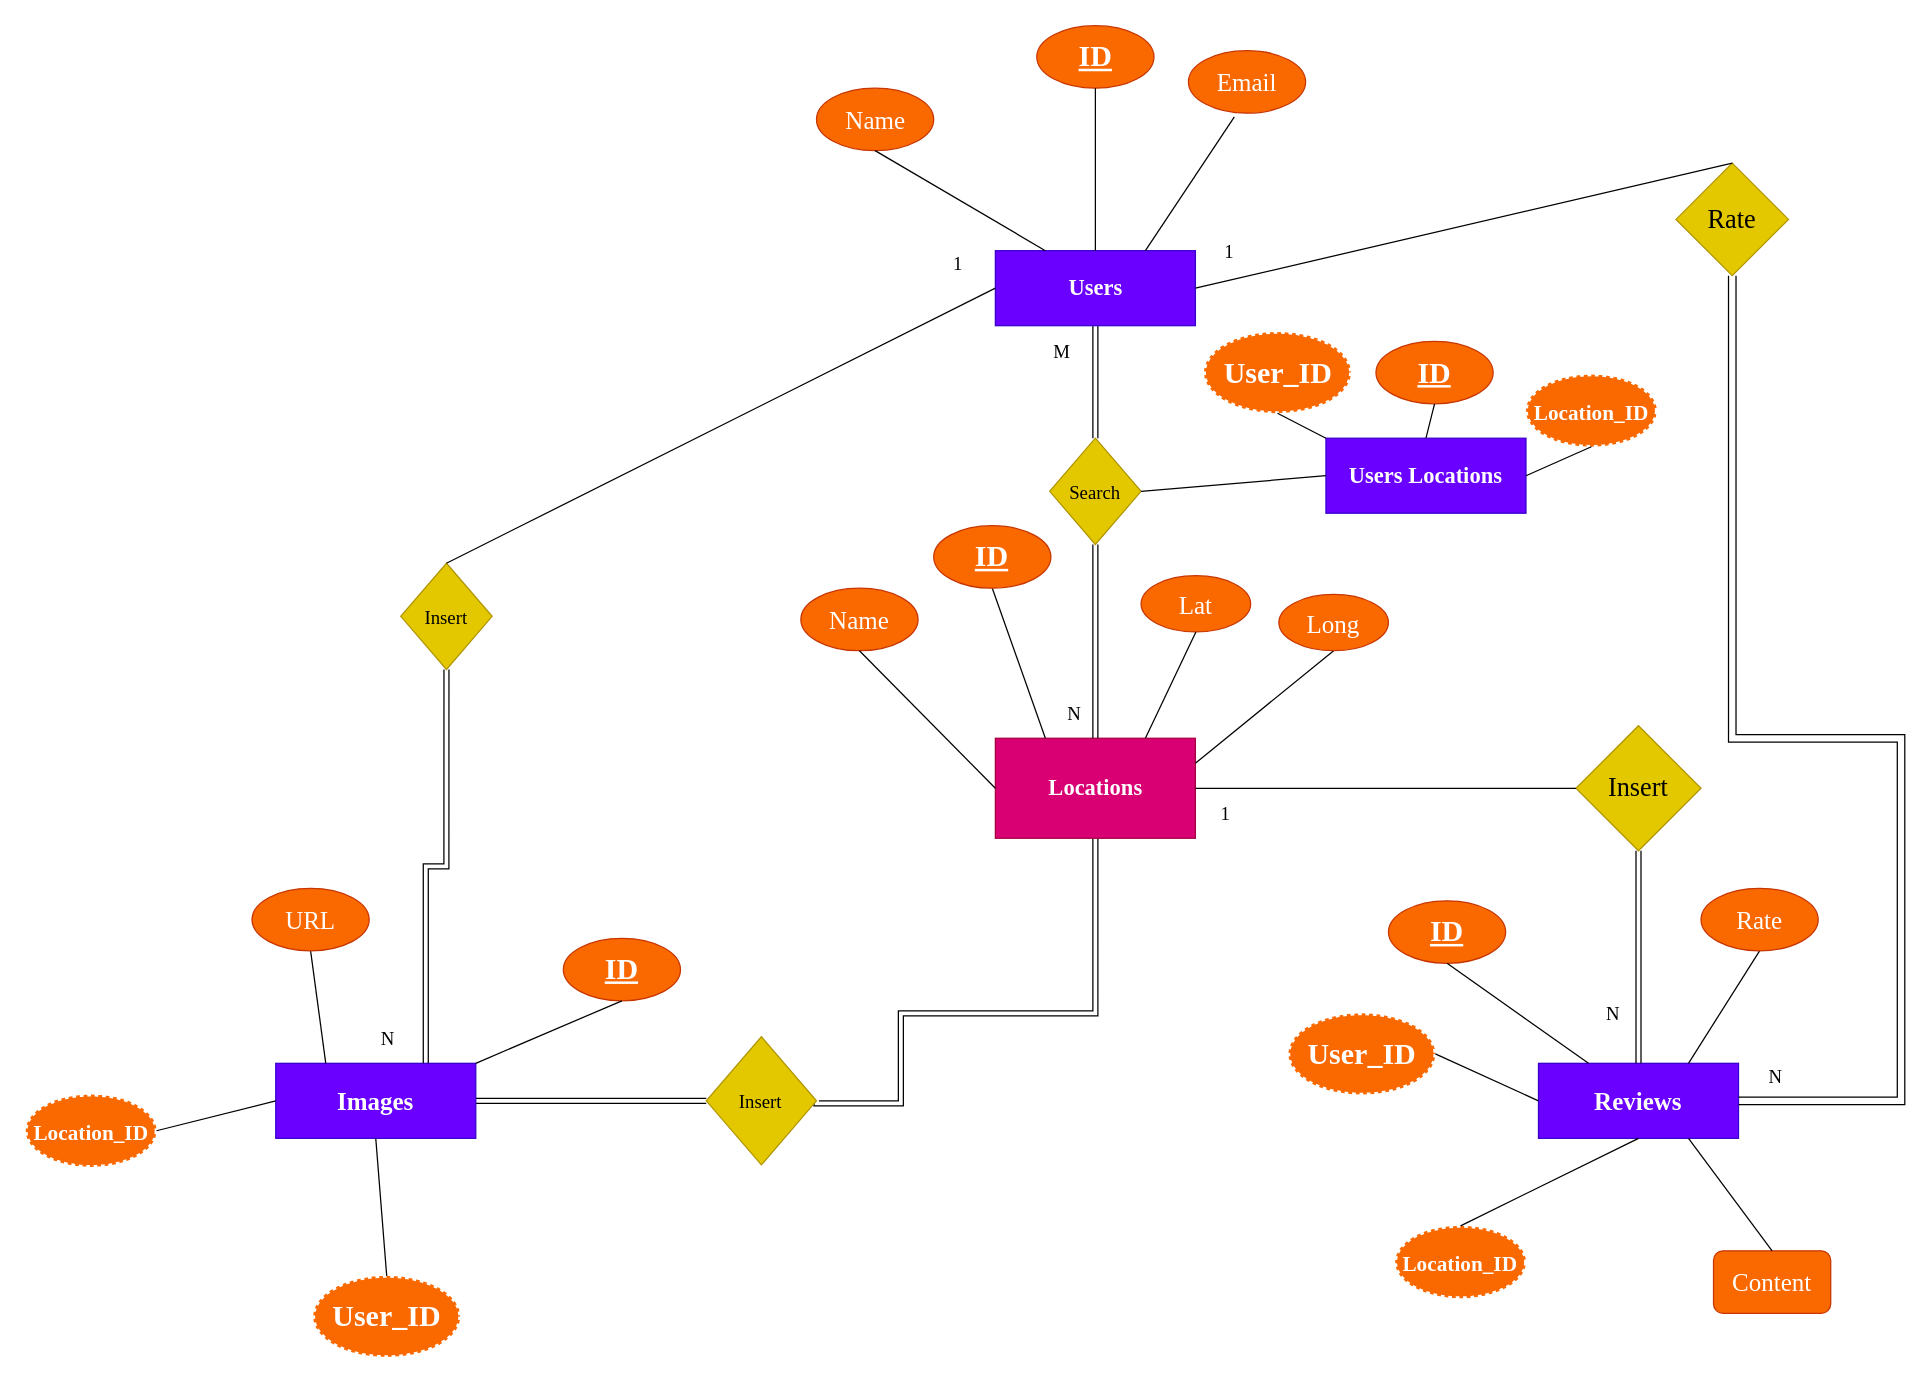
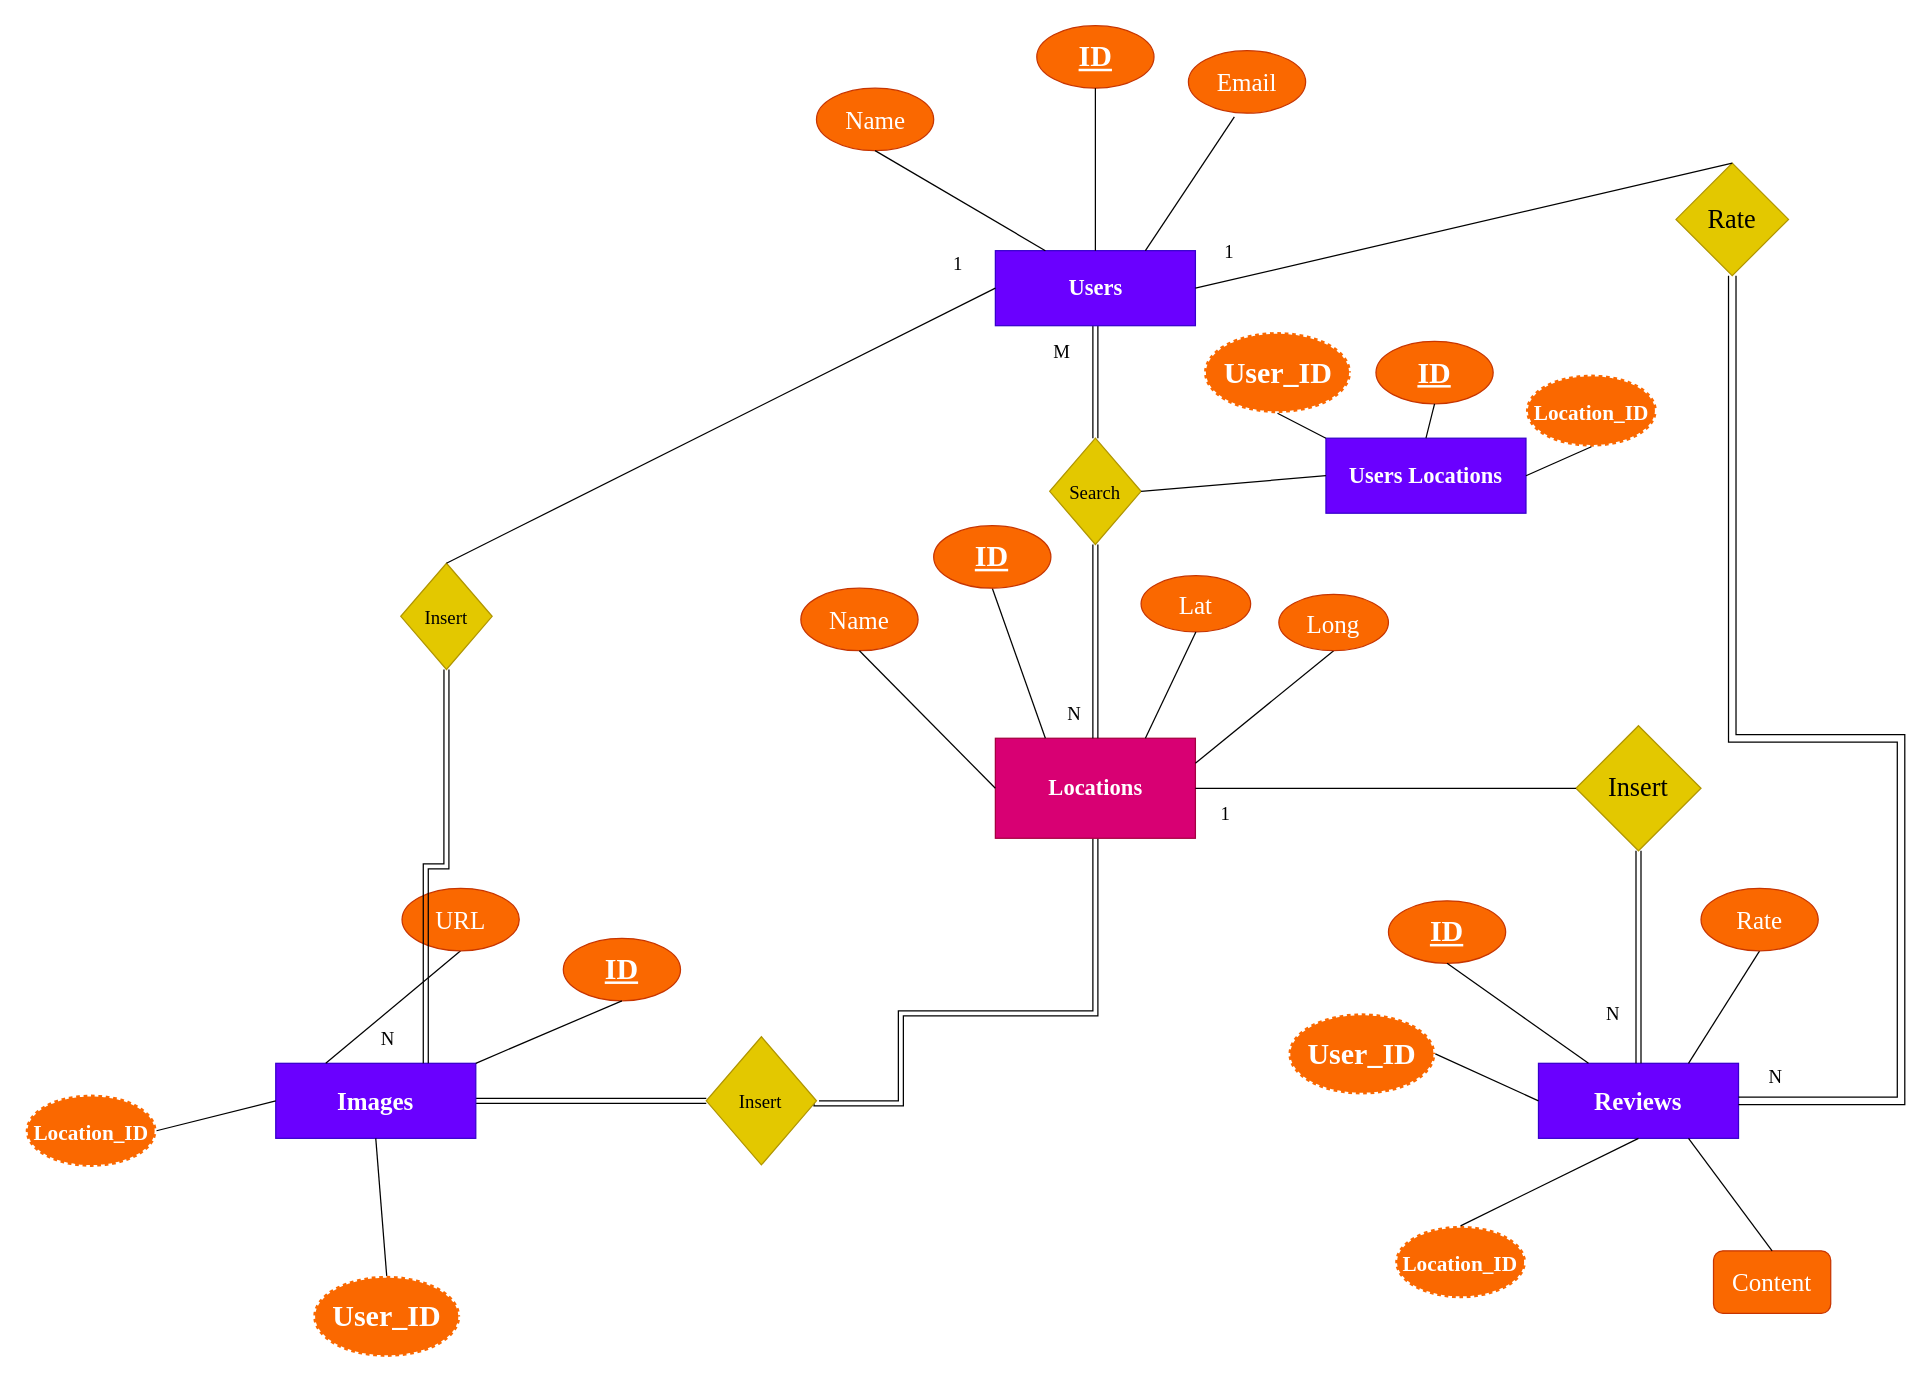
(310, 919) -> (460, 919)
